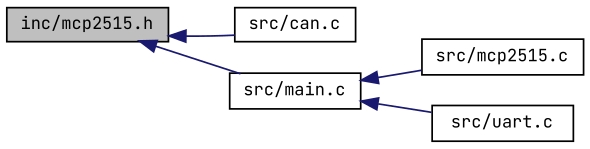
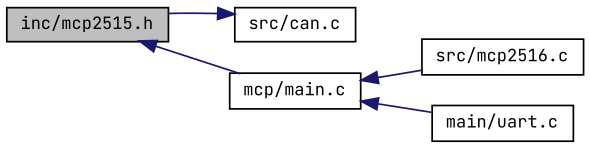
(210, 36) -> (193, 13)
(503, 57) -> (503, 57)
(295, 91) -> (295, 91)
(503, 123) -> (503, 123)
